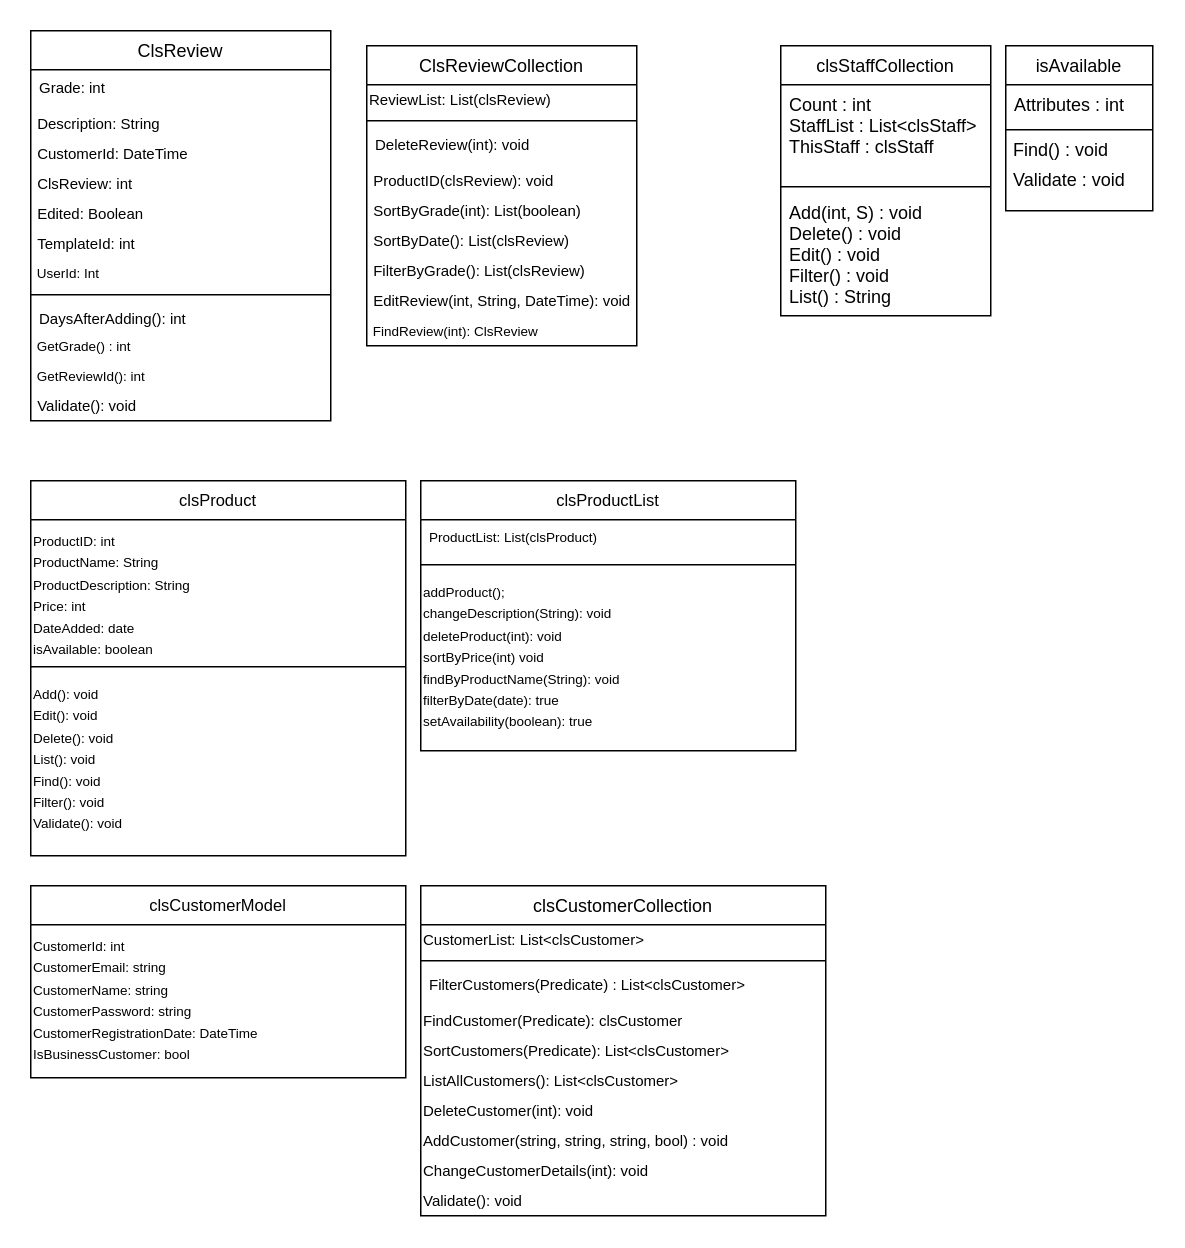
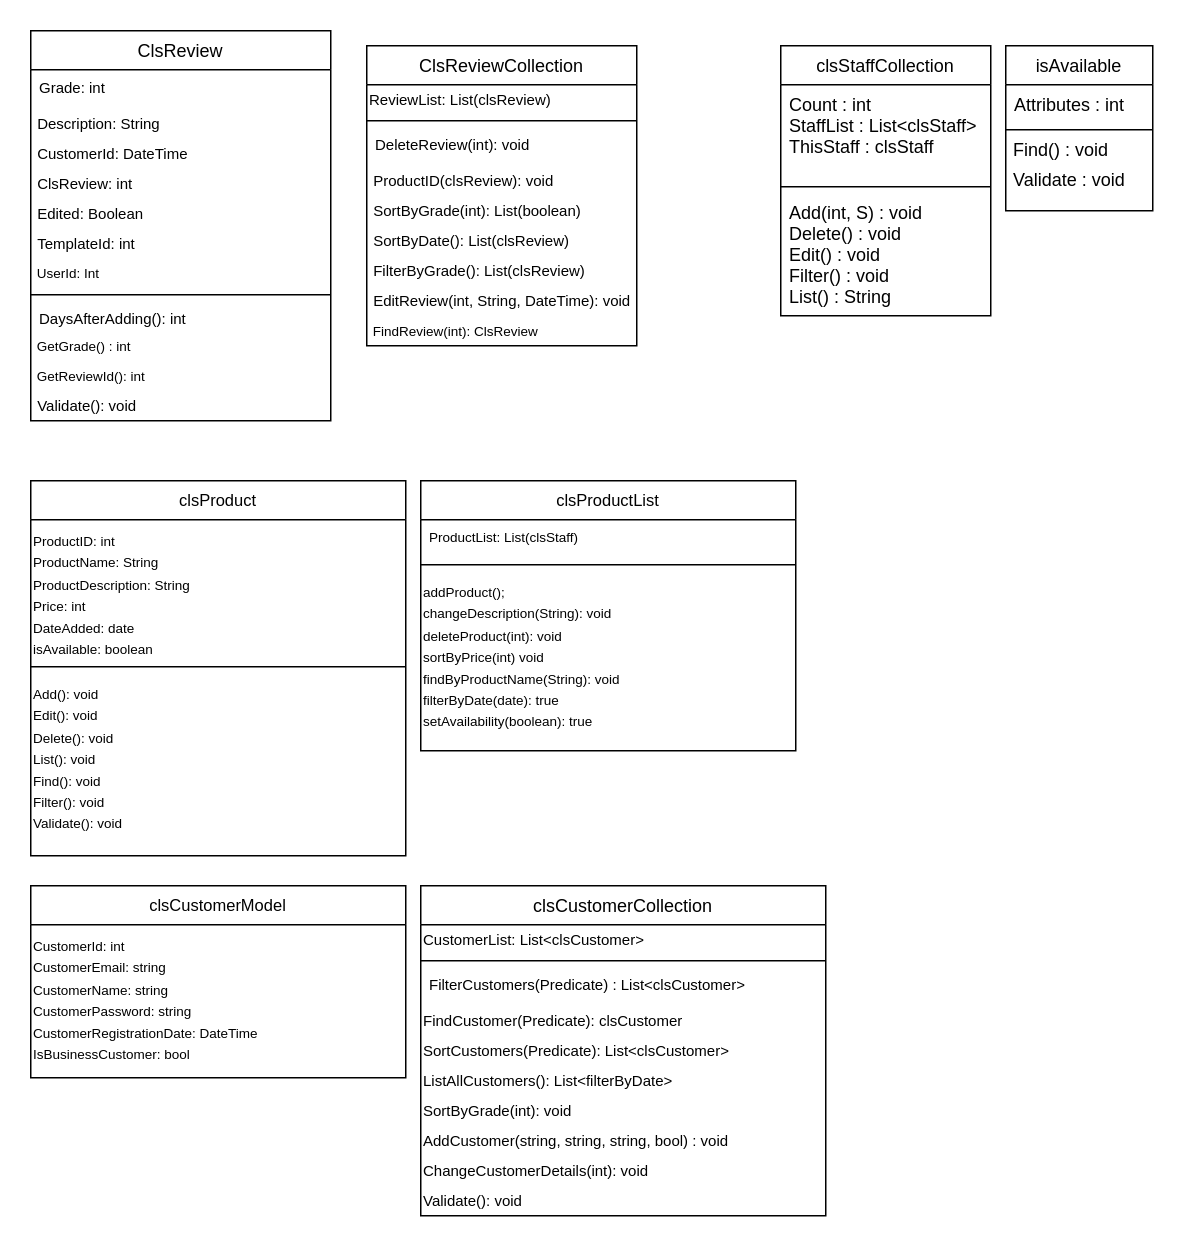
(530, 537) -> (522, 537)
(566, 1081) -> (568, 1081)
(519, 1111) -> (508, 1111)
